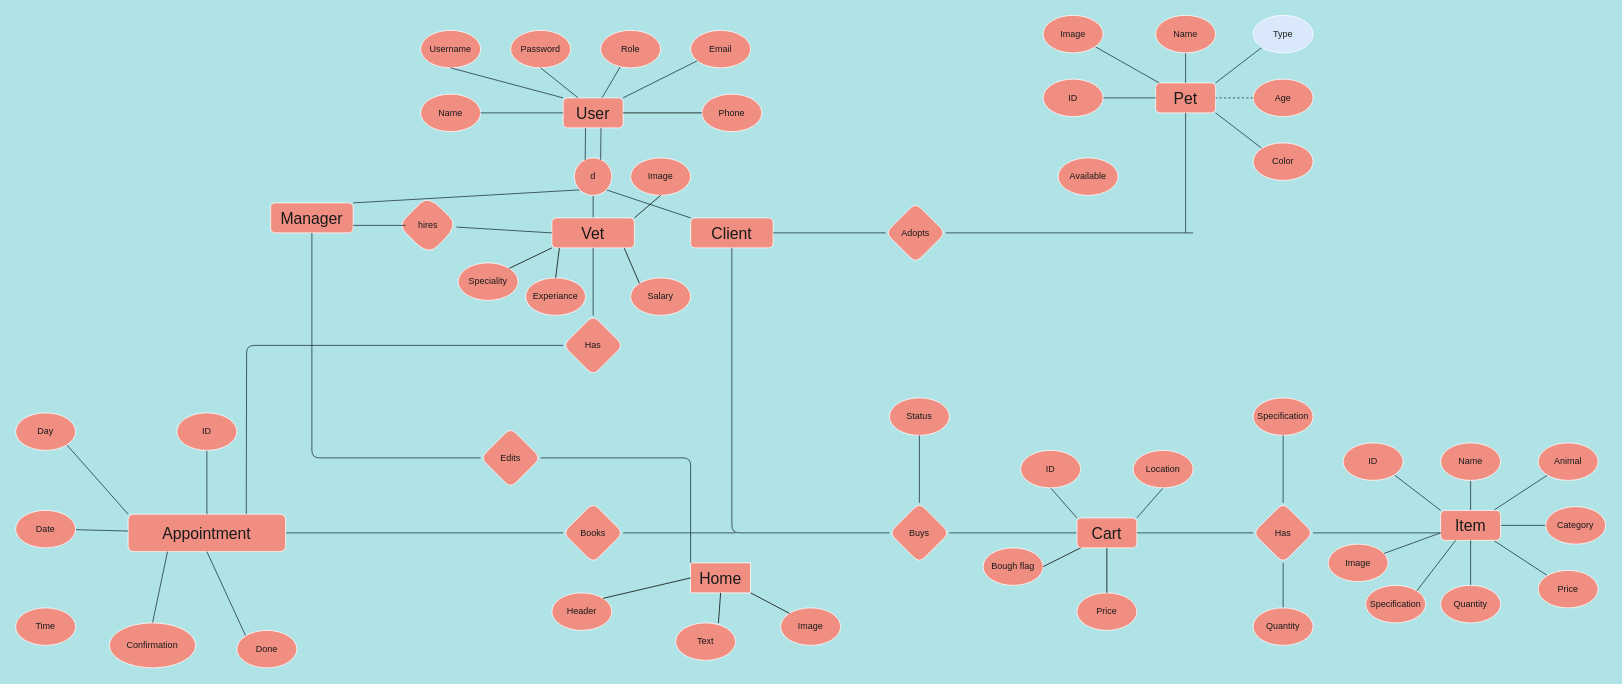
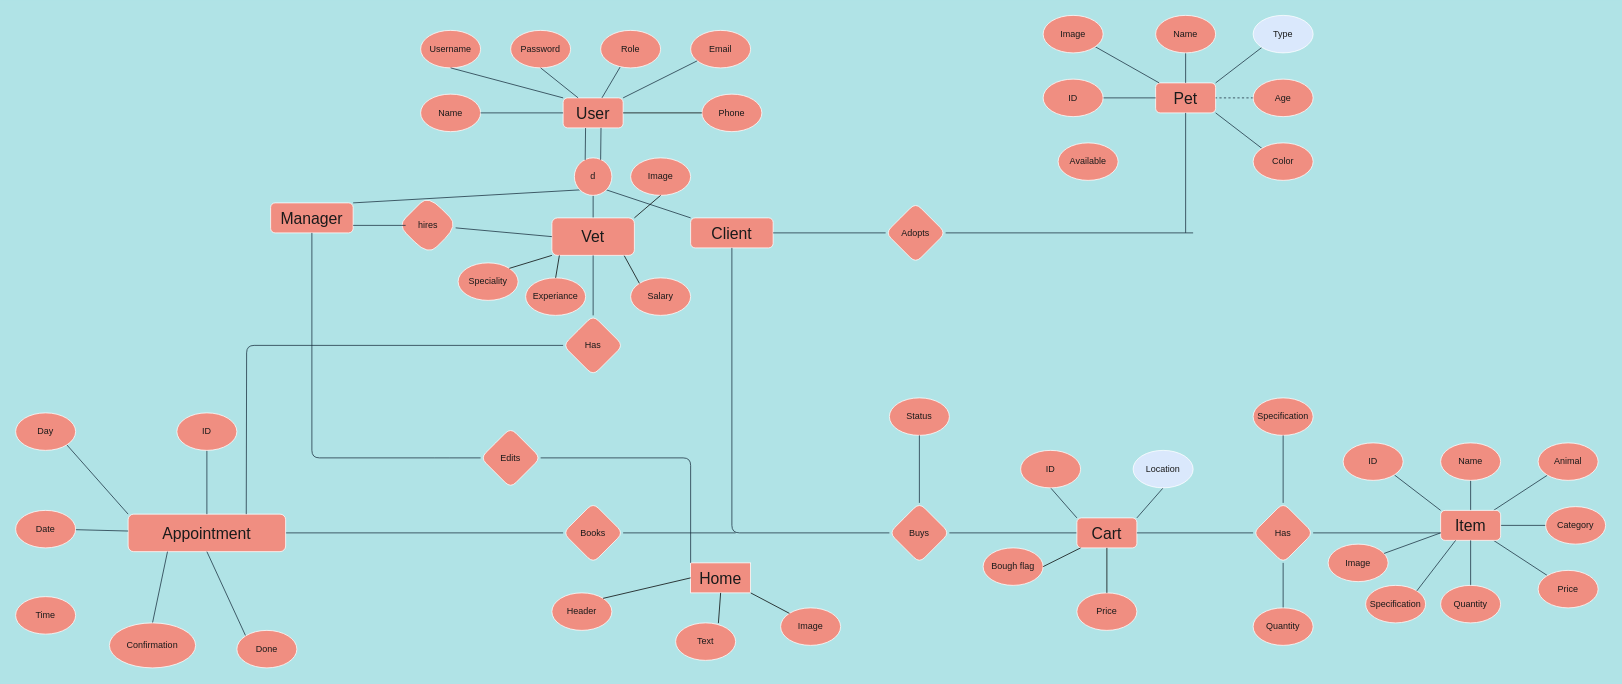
(1088, 177) -> (1088, 162)
(593, 233) -> (593, 237)
(1163, 469) -> (1163, 469)
(45, 627) -> (45, 615)
